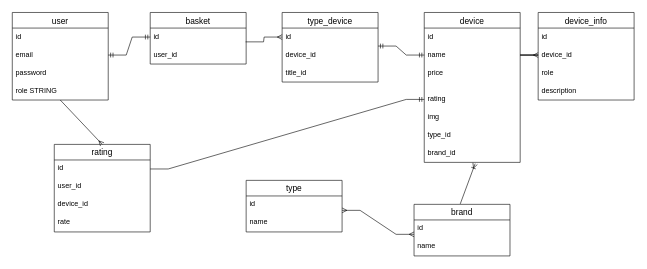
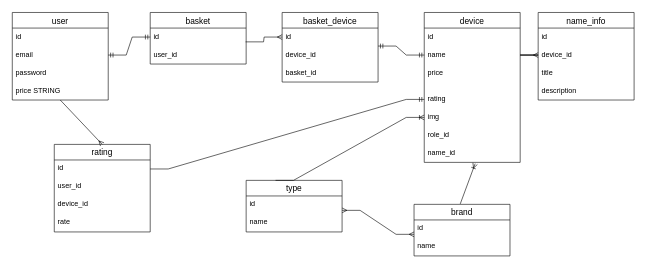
(330, 21) -> (330, 21)
(586, 21) -> (586, 21)
(299, 72) -> (303, 72)
(549, 72) -> (550, 72)
(36, 90) -> (38, 90)
(441, 134) -> (440, 134)
none -> (357, 145)
(443, 152) -> (441, 152)
